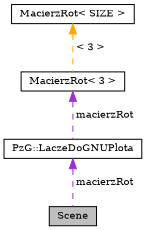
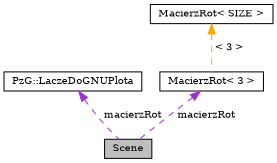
(73, 120) -> (166, 118)
